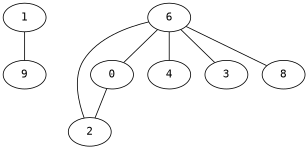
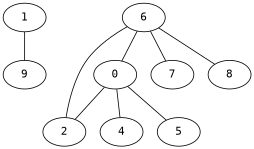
(169, 46) -> (118, 103)
(226, 75) -> (172, 75)
none -> (179, 132)
